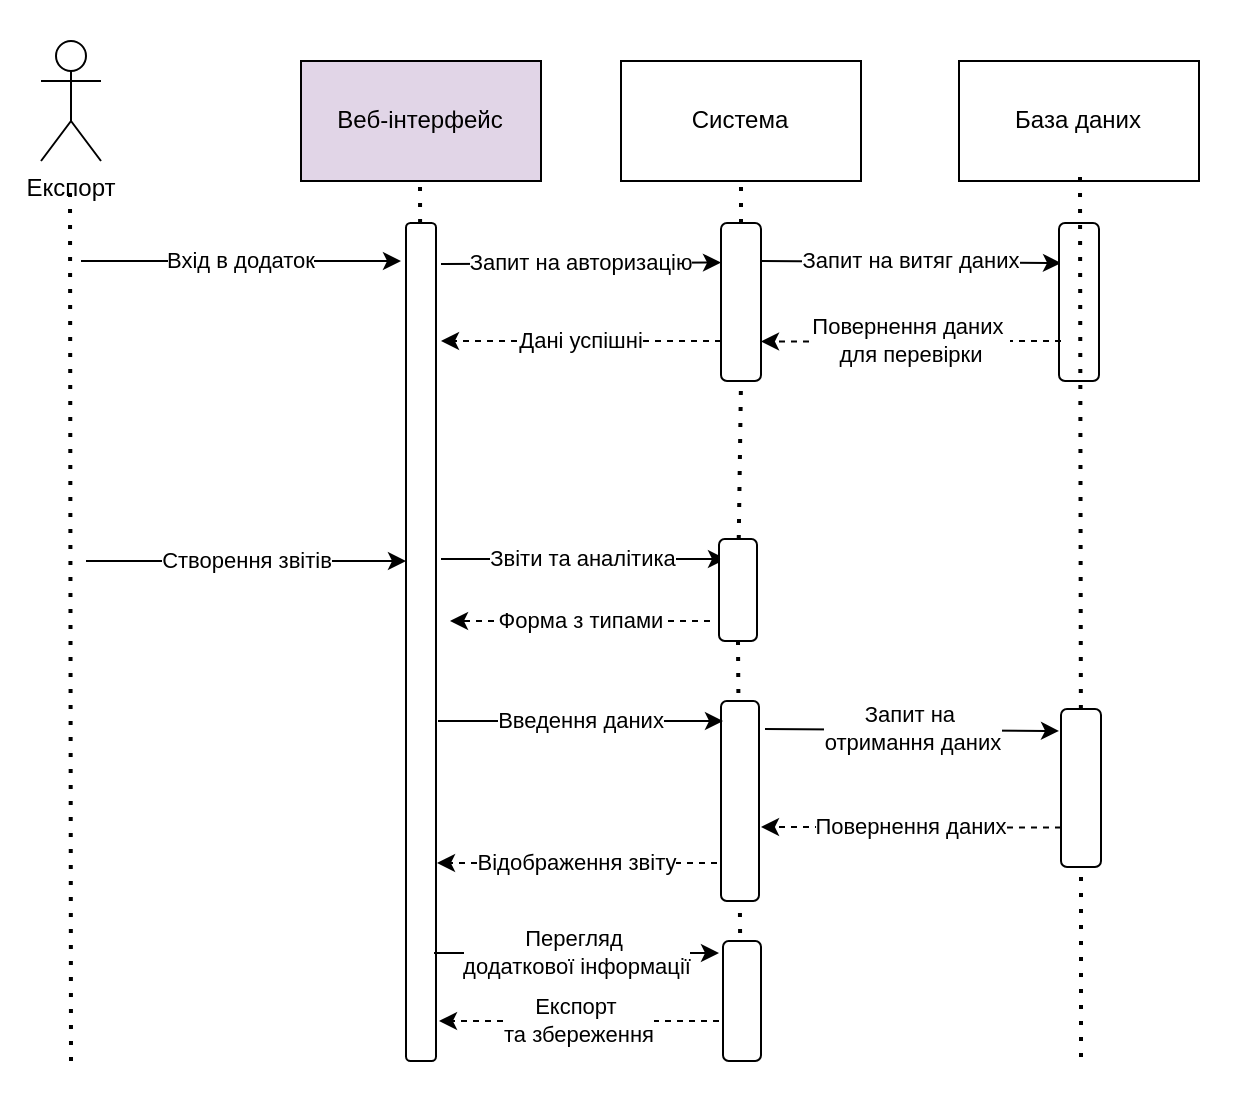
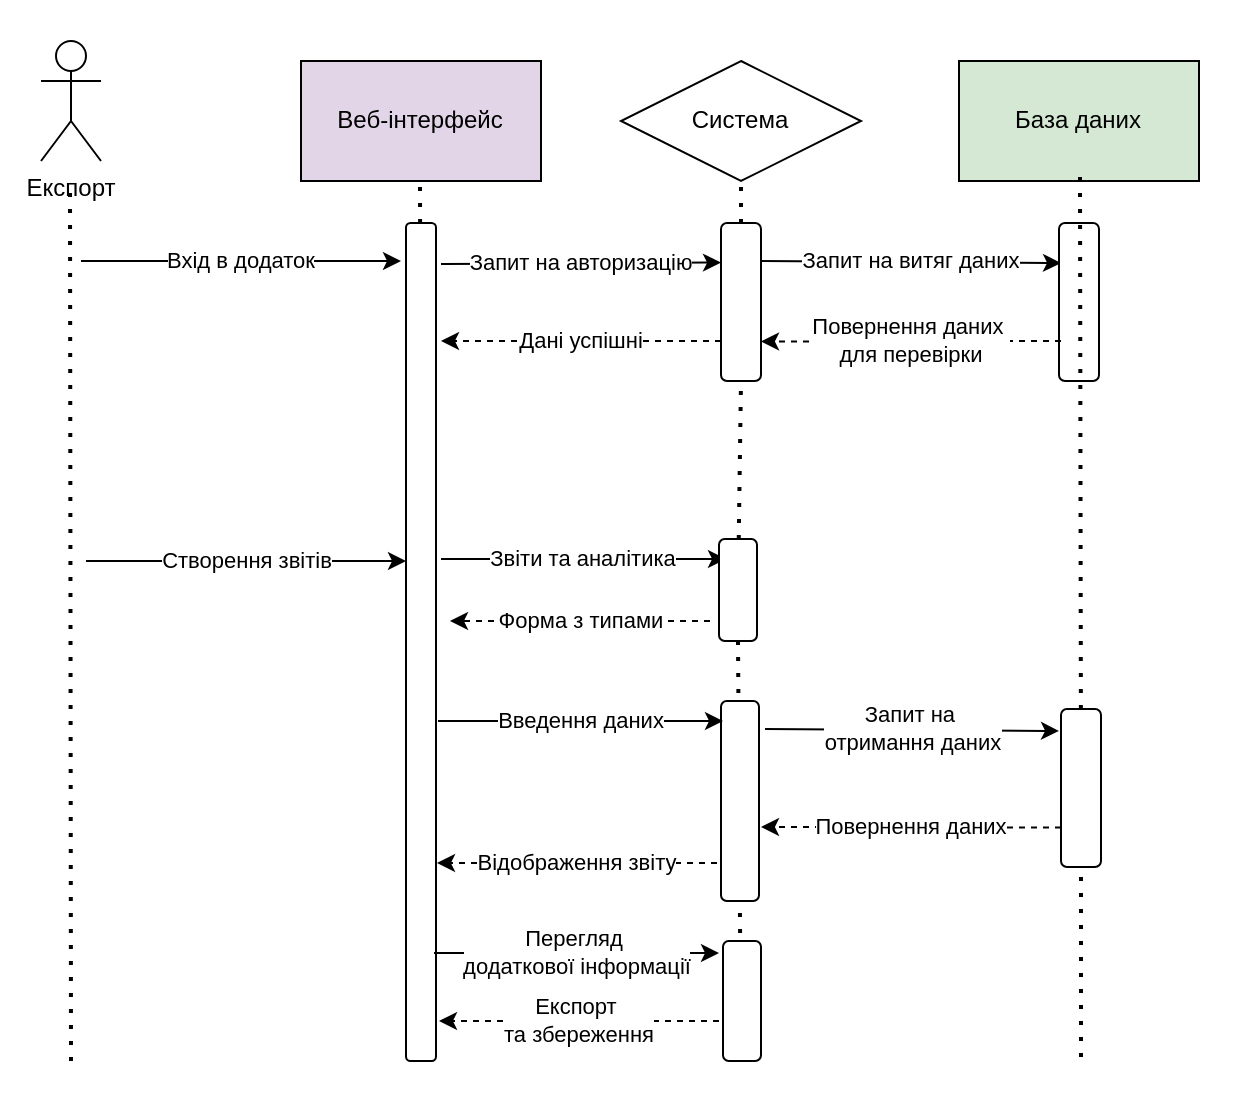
(741, 121) -> (741, 121)
(1079, 121) -> (1079, 121)
